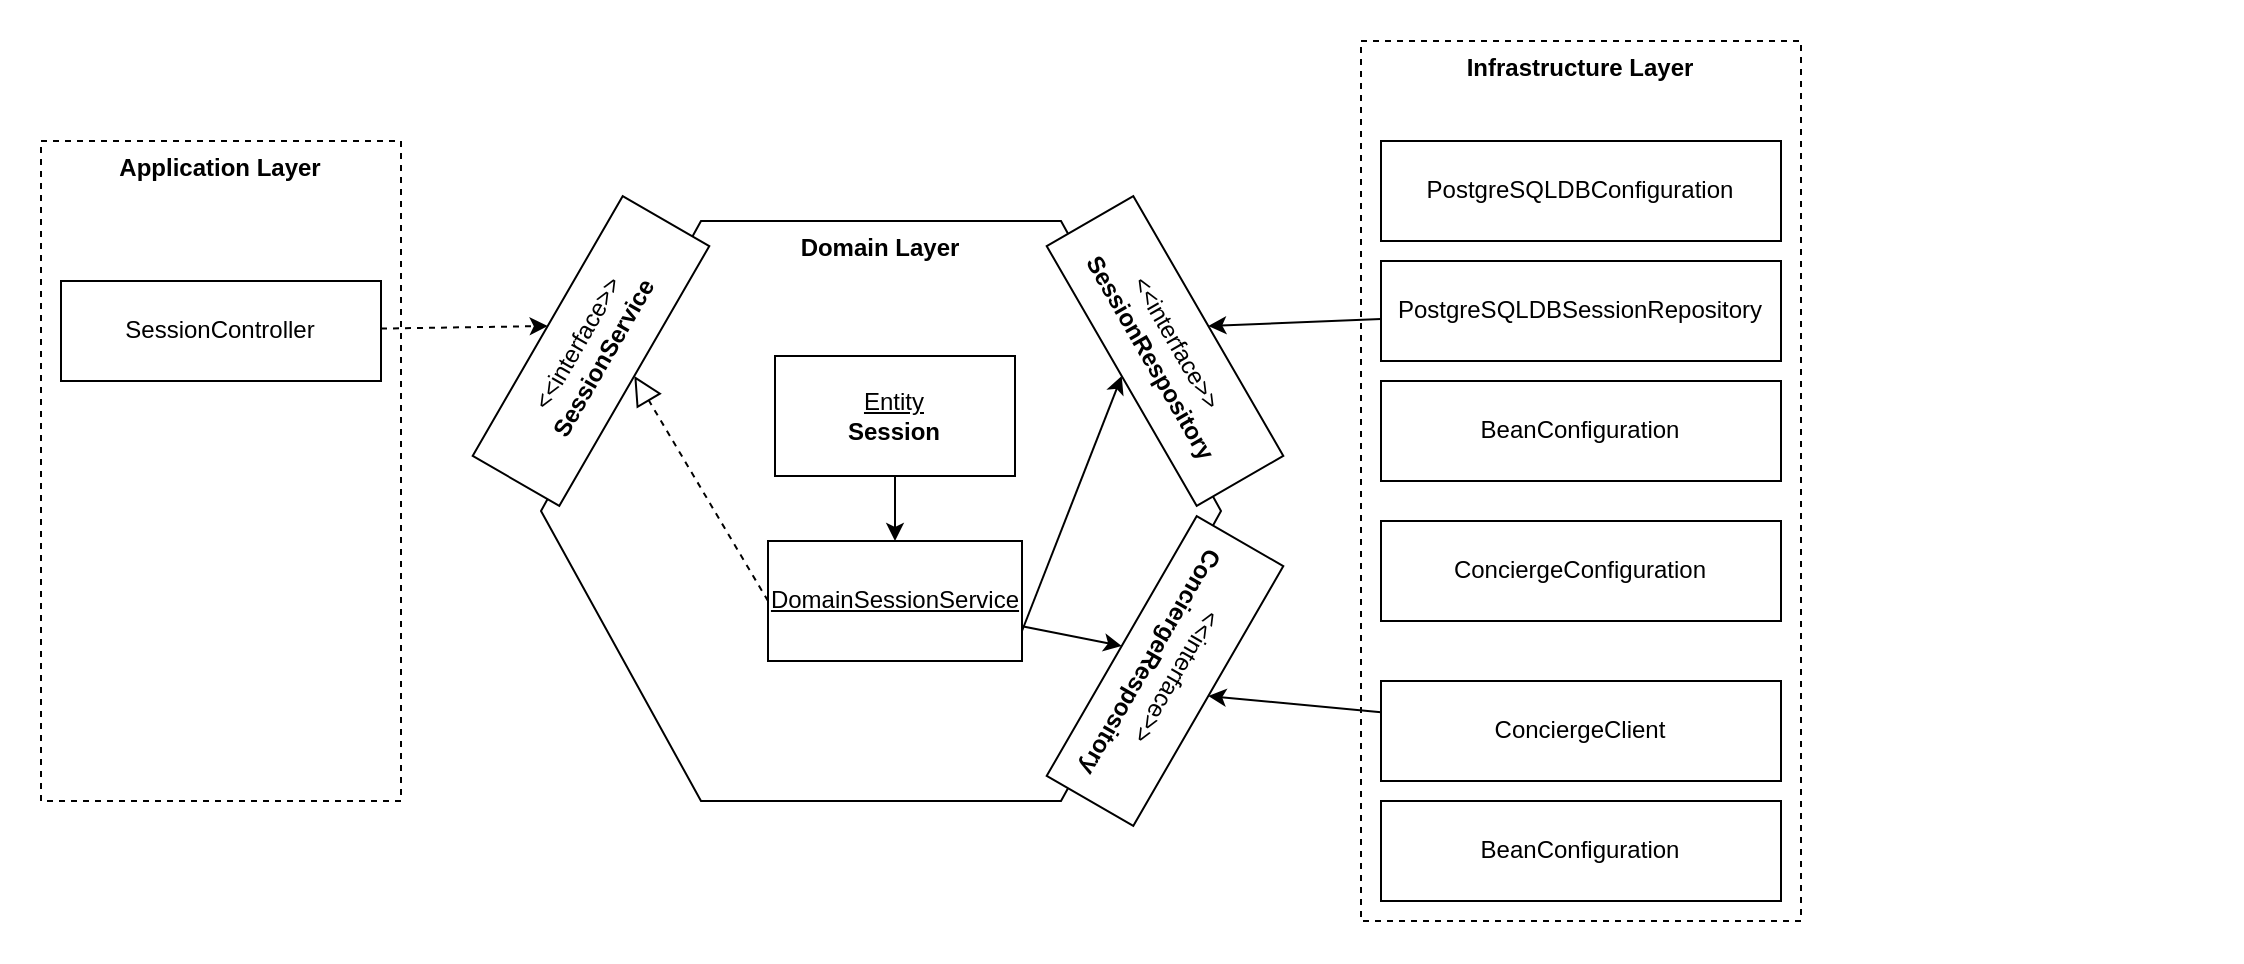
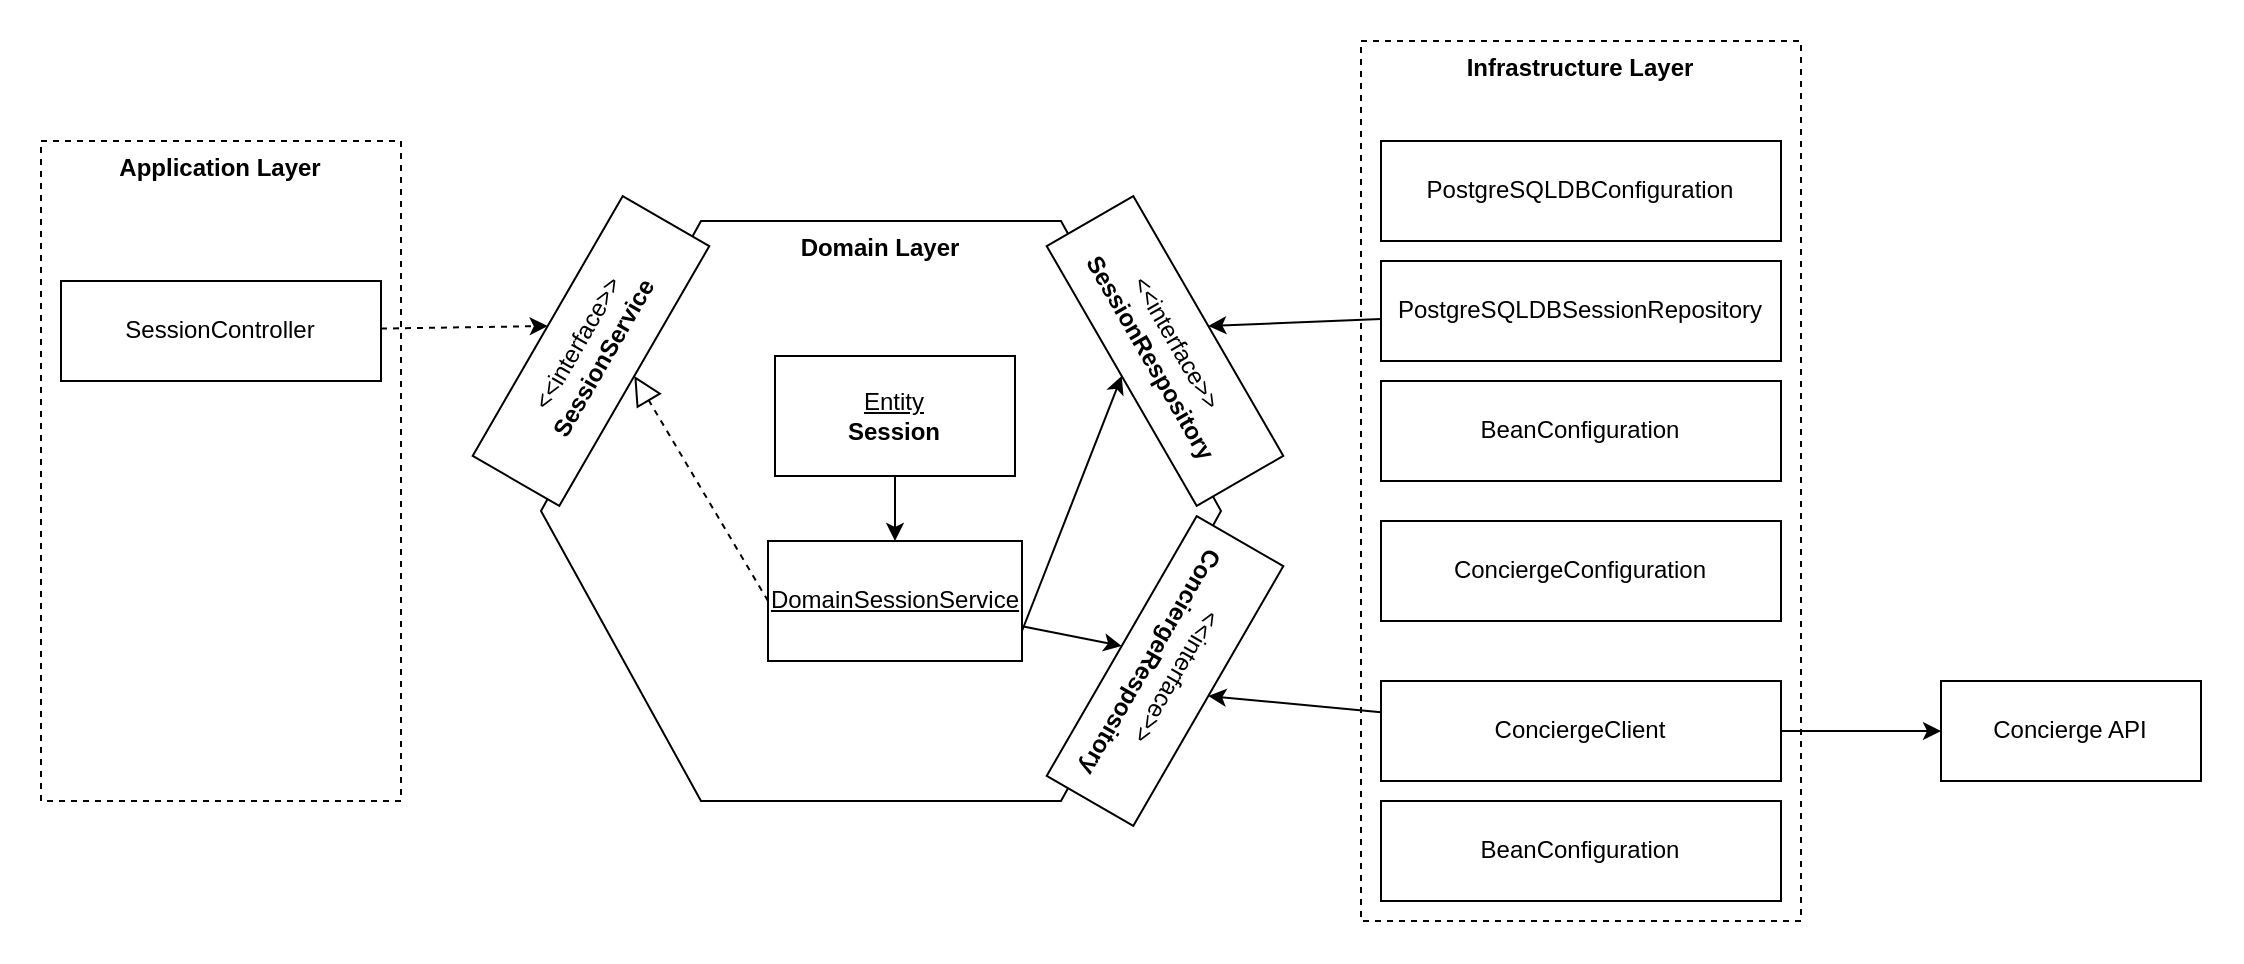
none -> (1854, 731)
none -> (2071, 731)
